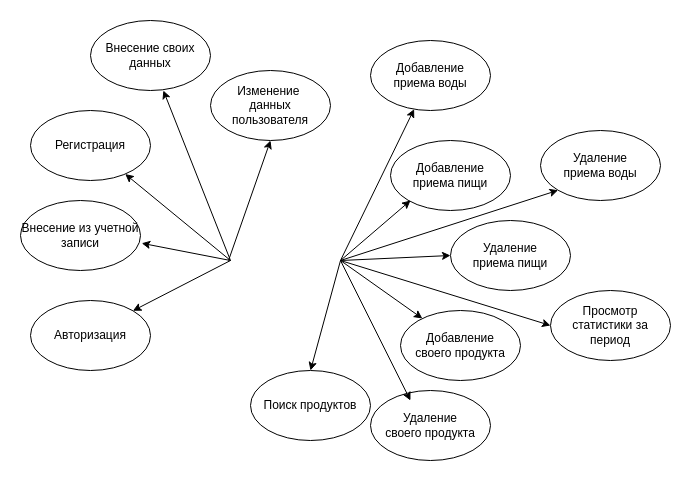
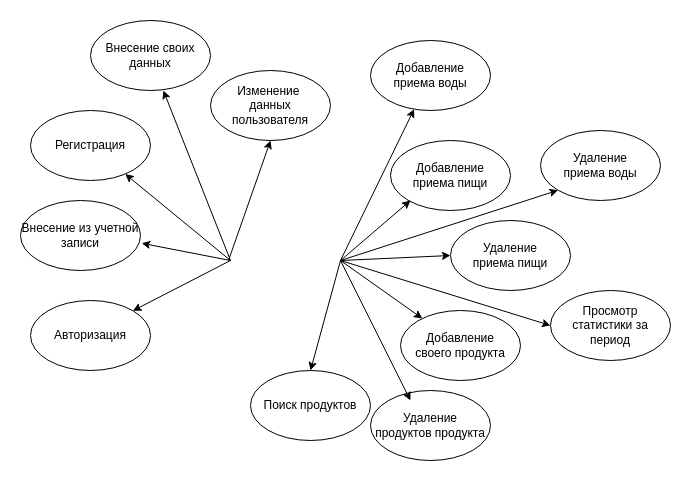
(431, 426) -> (431, 426)
